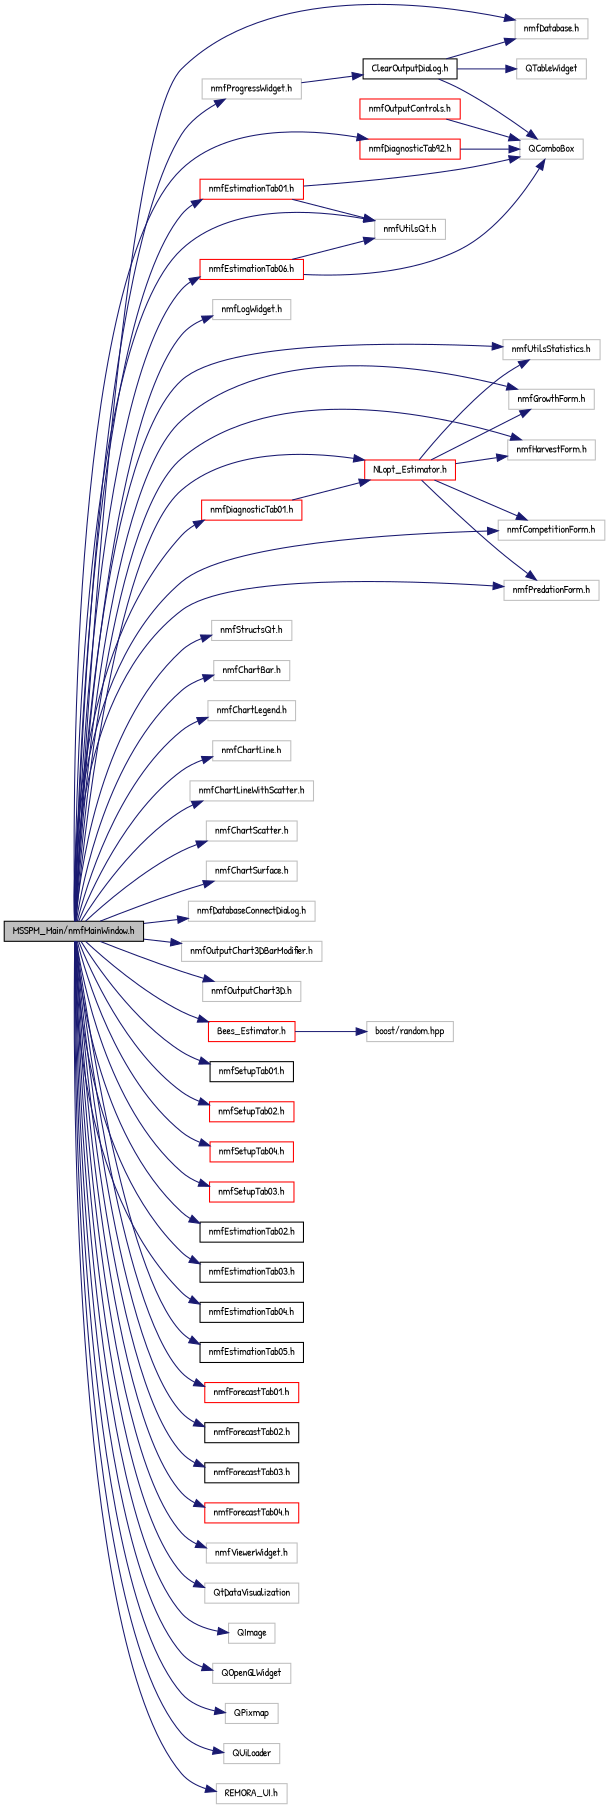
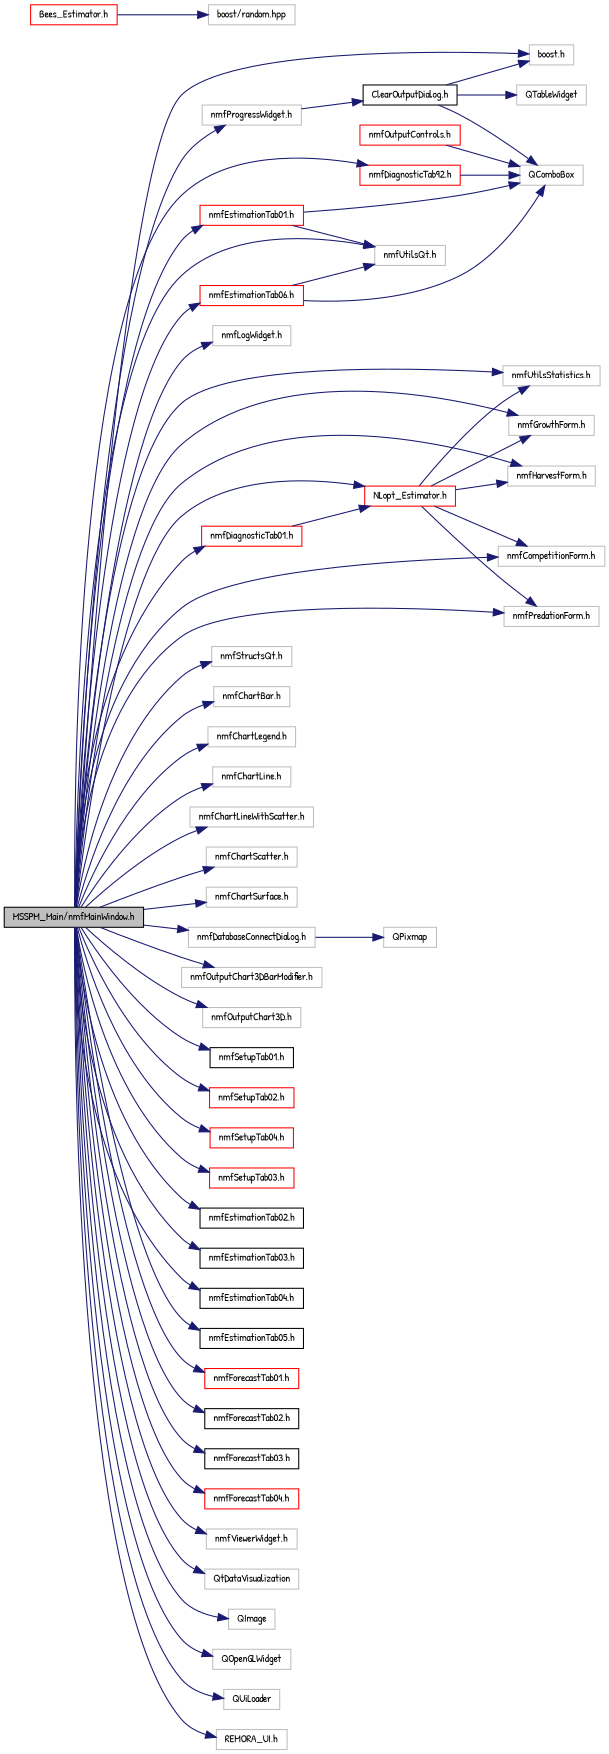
(552, 29) -> (552, 55)
(139, 985) -> none
(109, 1463) -> (344, 937)
